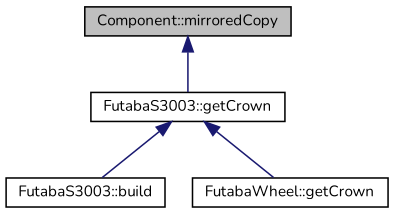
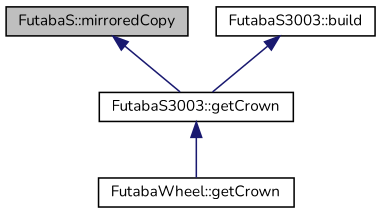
(188, 21) -> (97, 21)
(131, 155) -> (240, 69)
